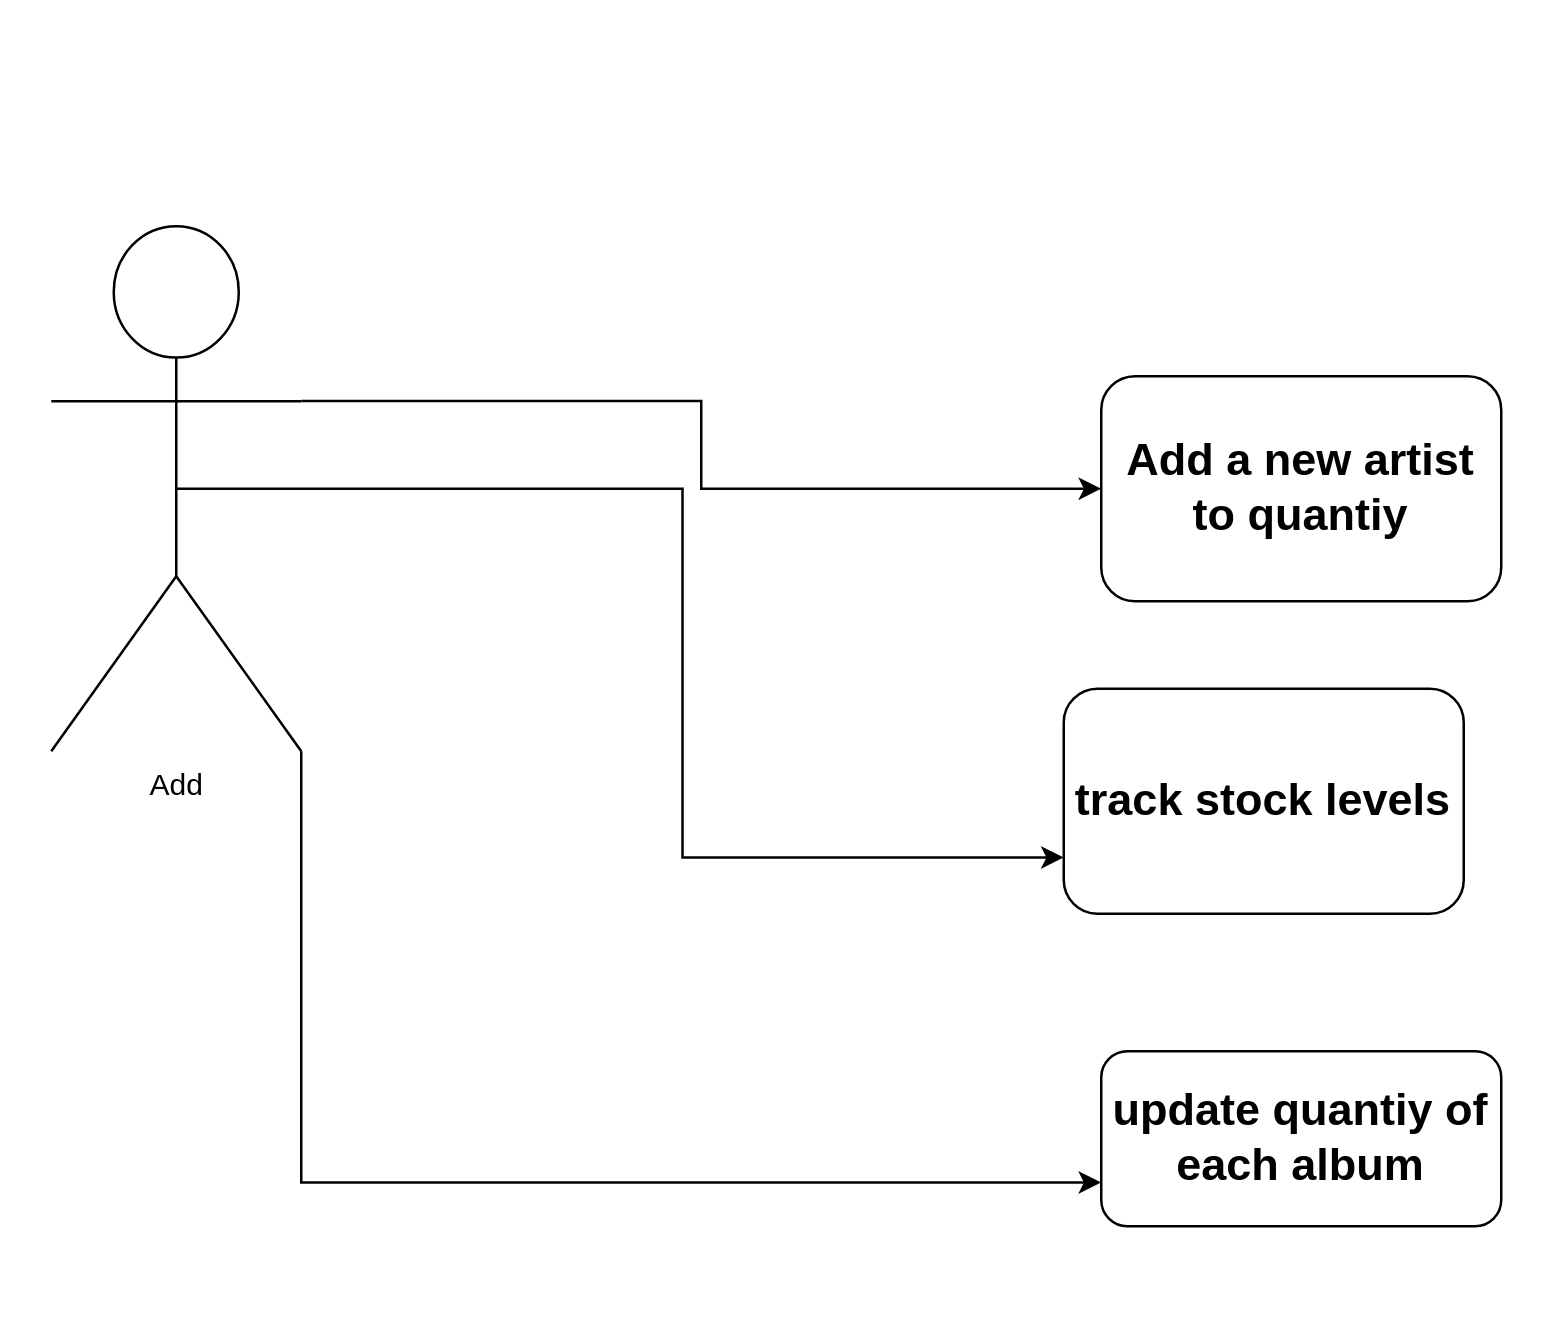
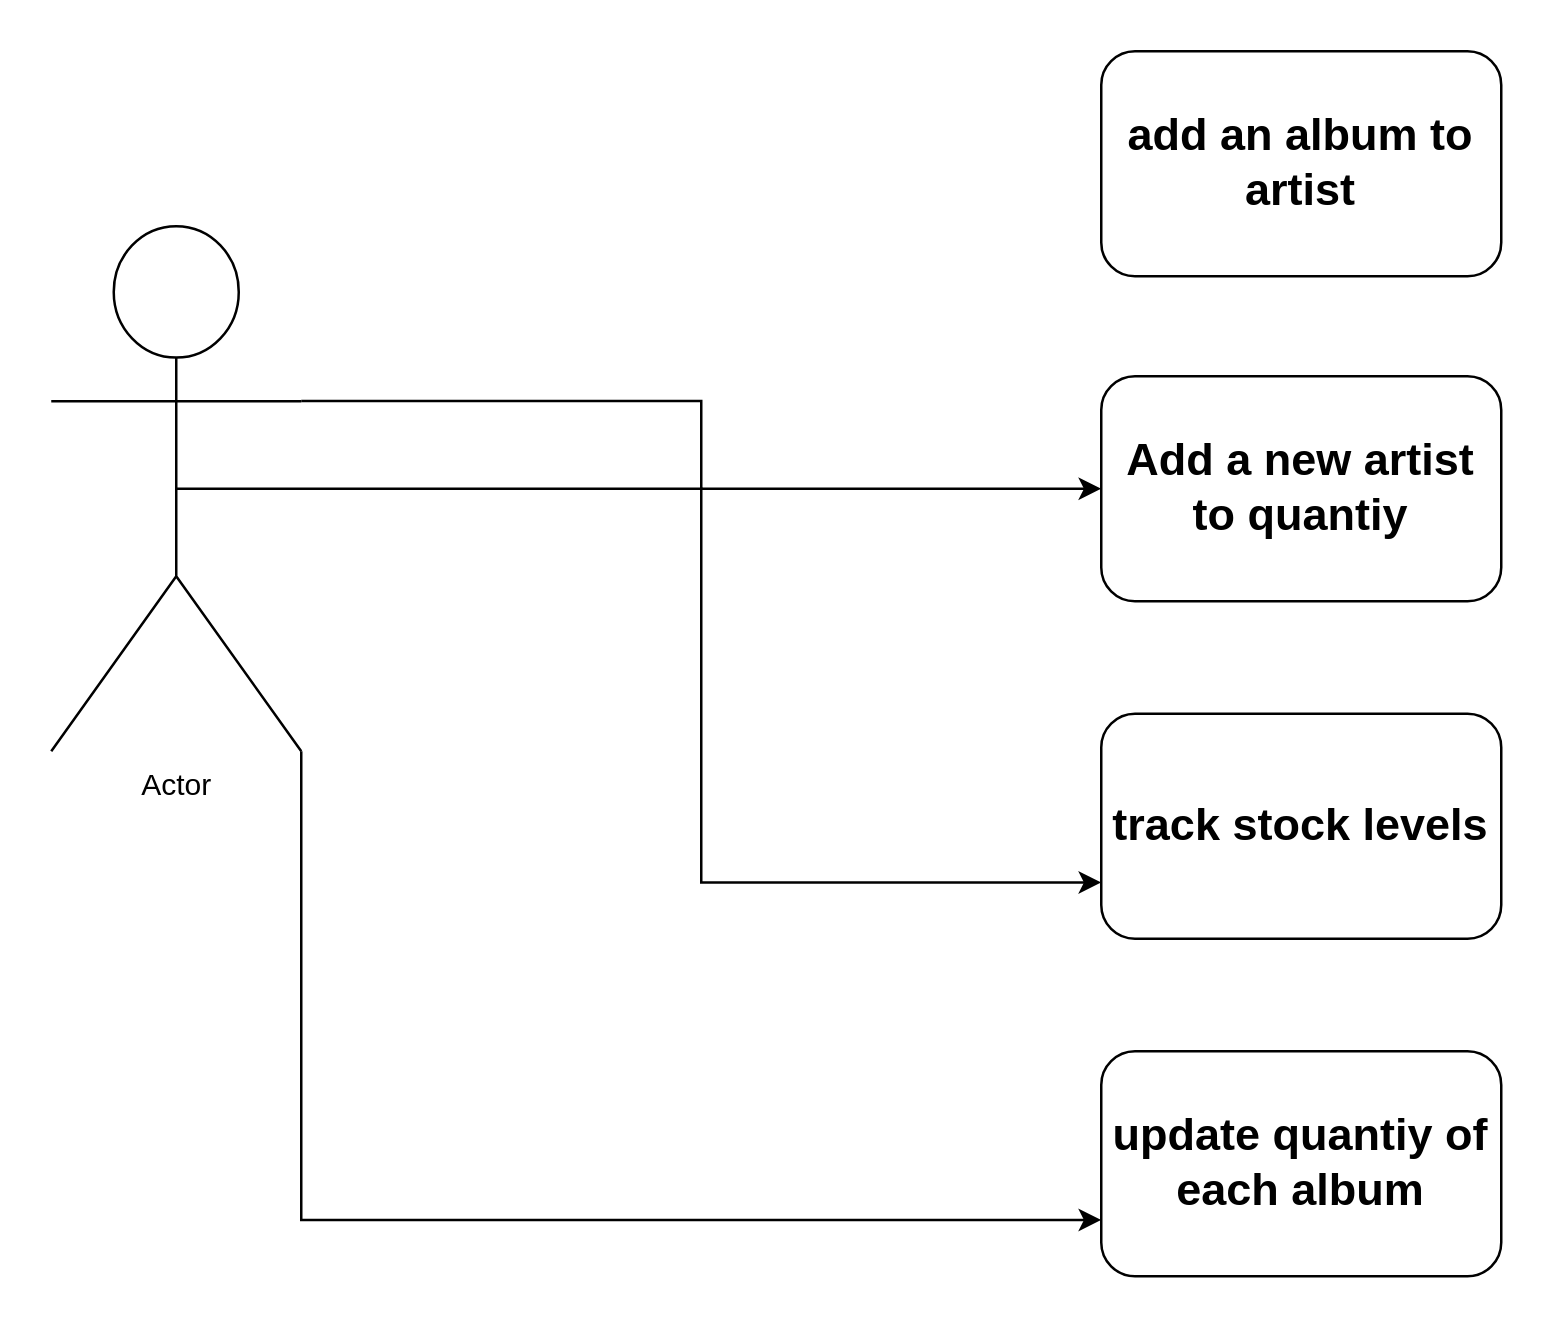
none -> (1301, 164)
(178, 787) -> (178, 787)
(1264, 801) -> (1301, 826)
(1301, 1139) -> (1301, 1164)
